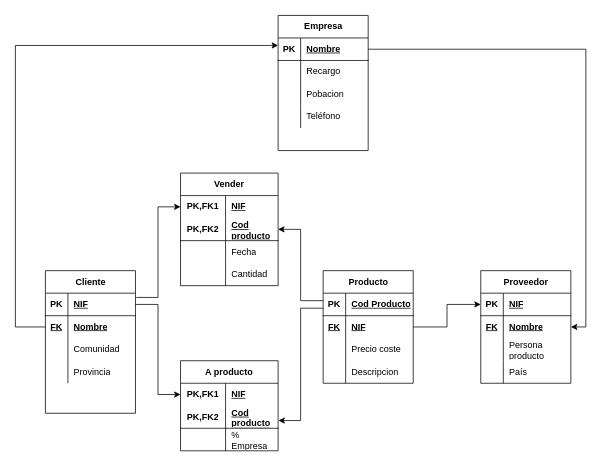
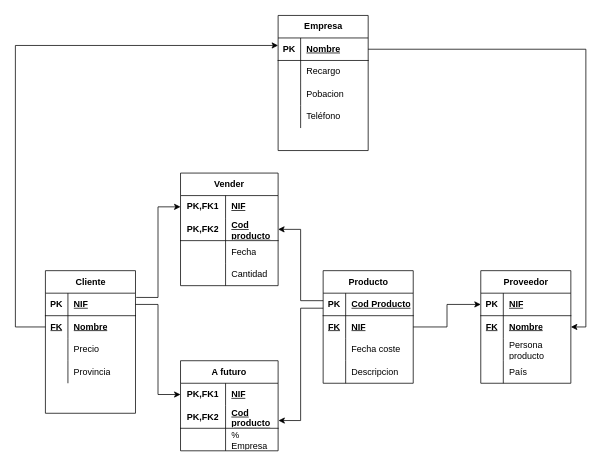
(95, 349) -> (88, 349)
(379, 349) -> (378, 349)
(229, 372) -> (229, 372)
